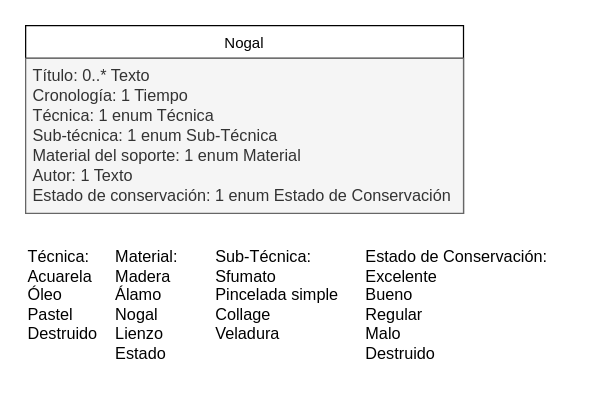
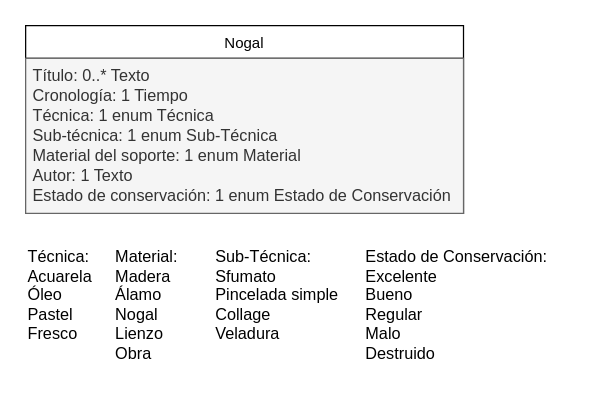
(67, 296) -> (62, 296)
(150, 305) -> (150, 305)
